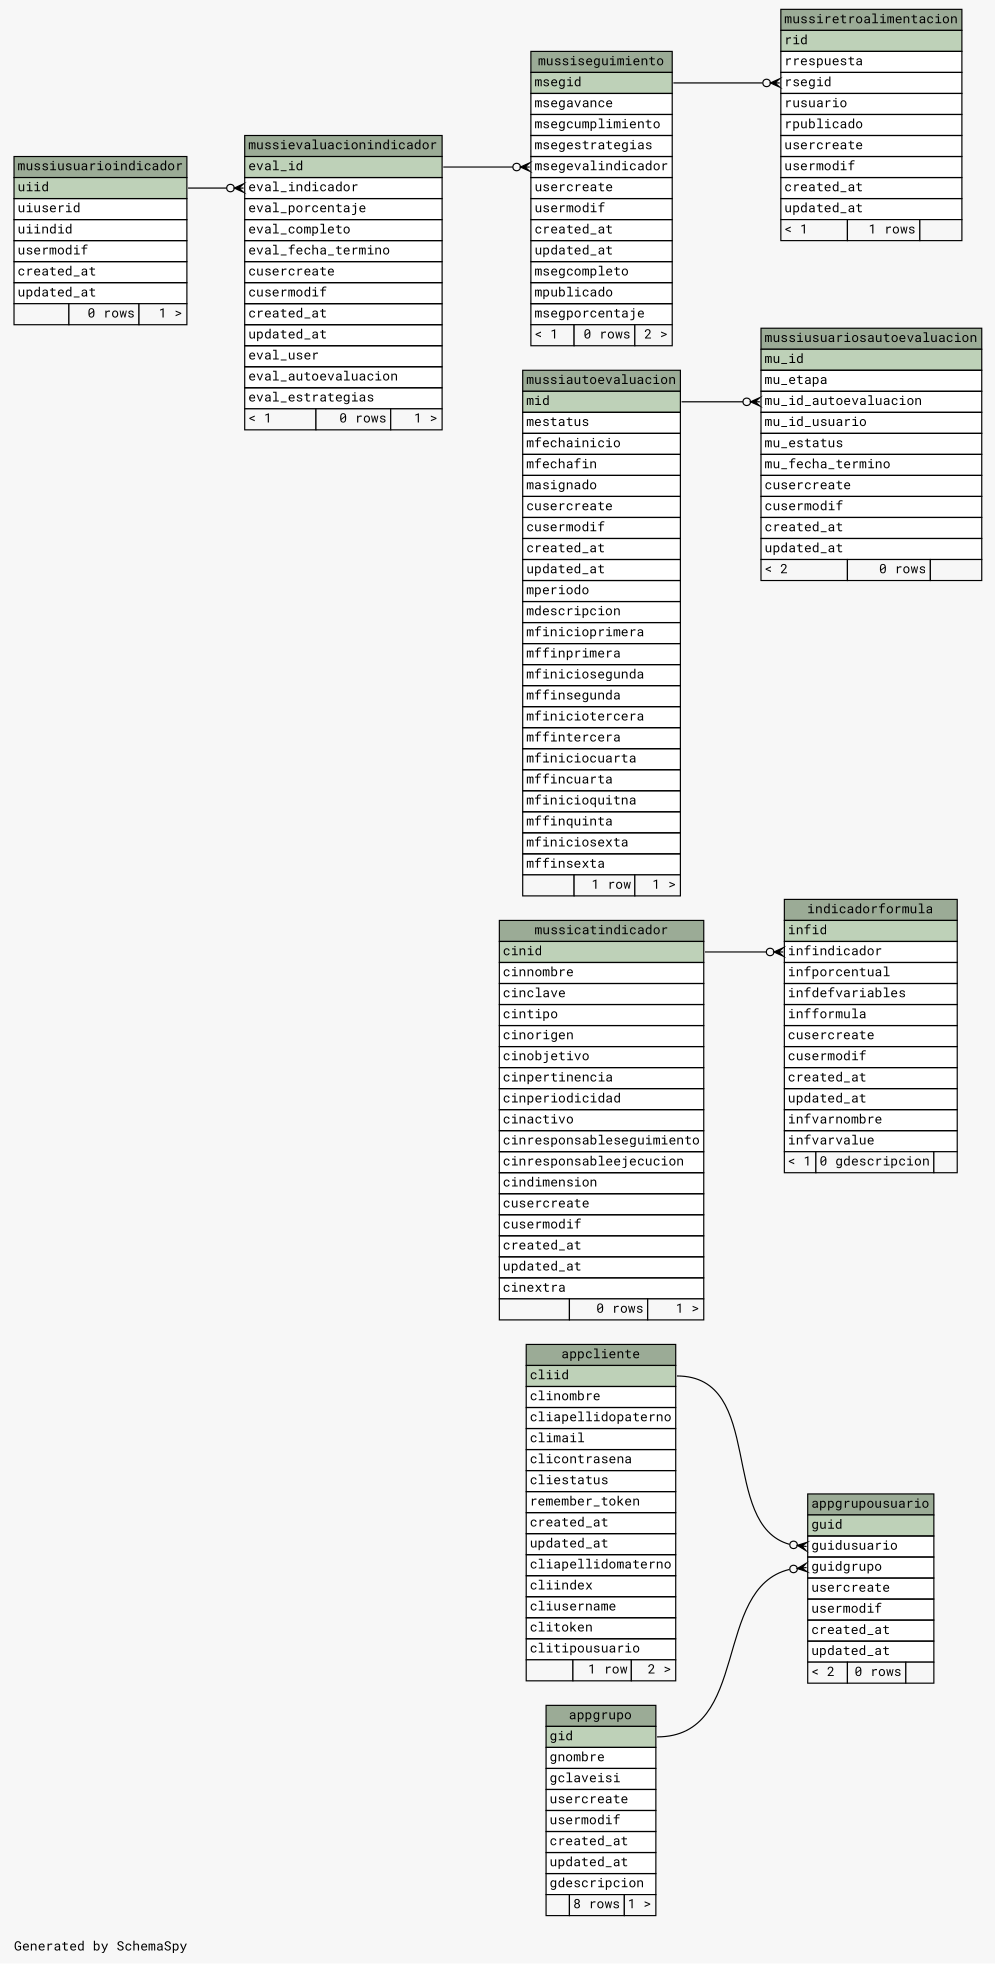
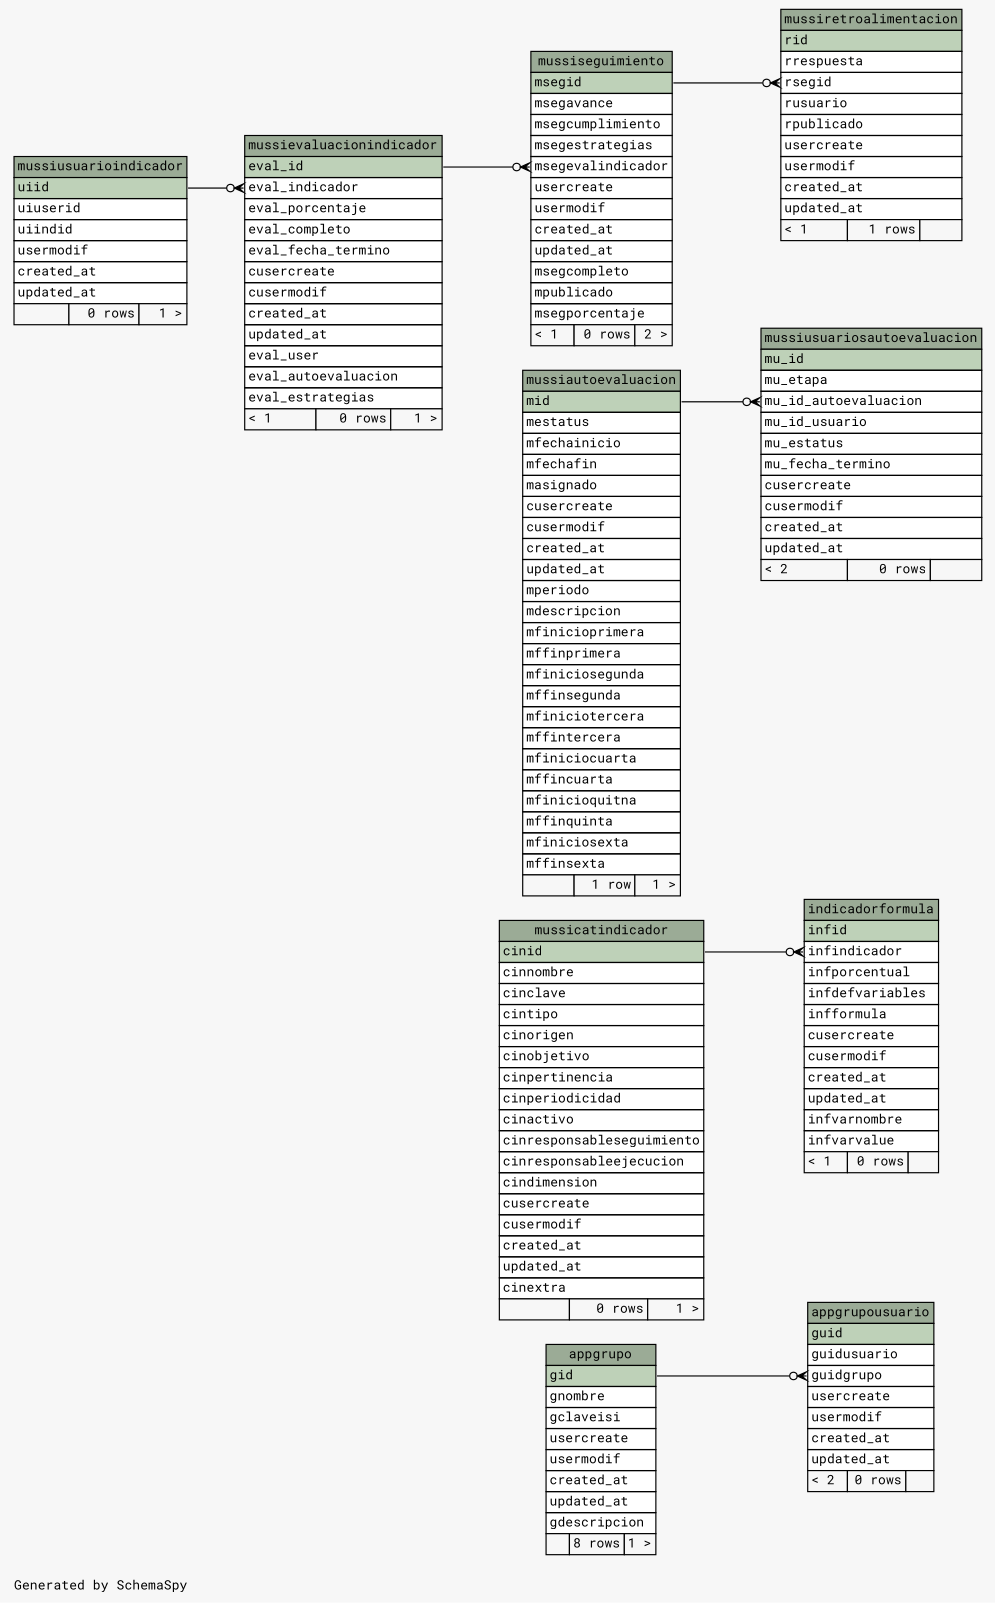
(875, 1162) -> (881, 1162)
(601, 1513) -> none
